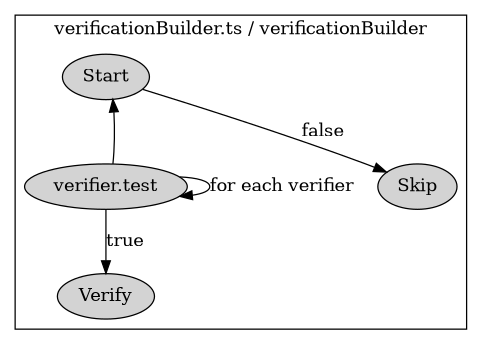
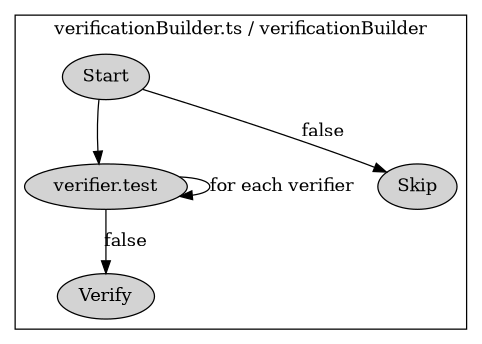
(114, 138) -> (97, 125)
(125, 242) -> (125, 242)
